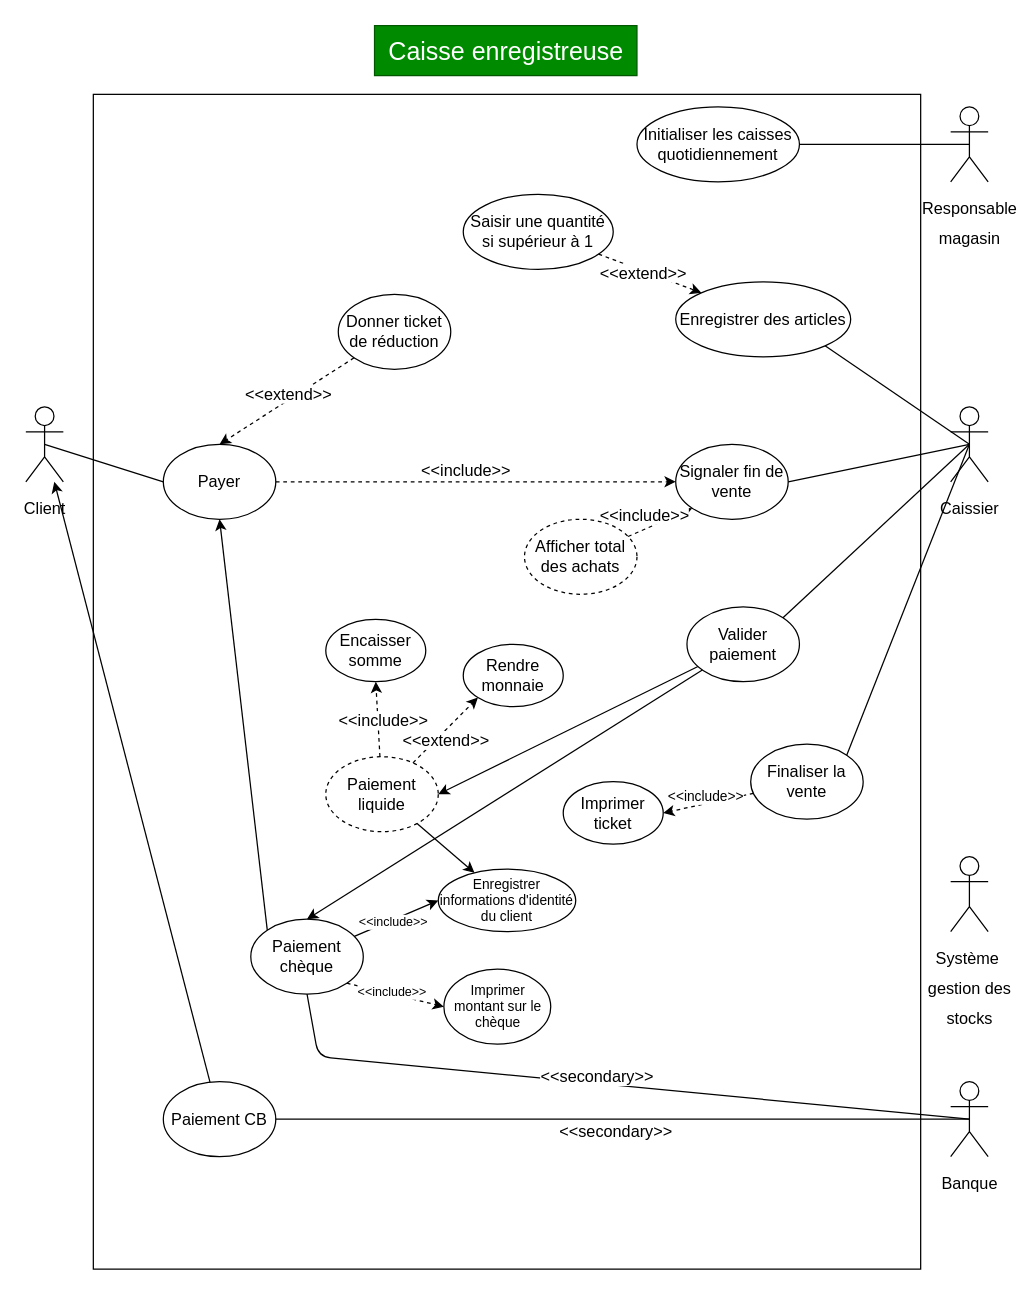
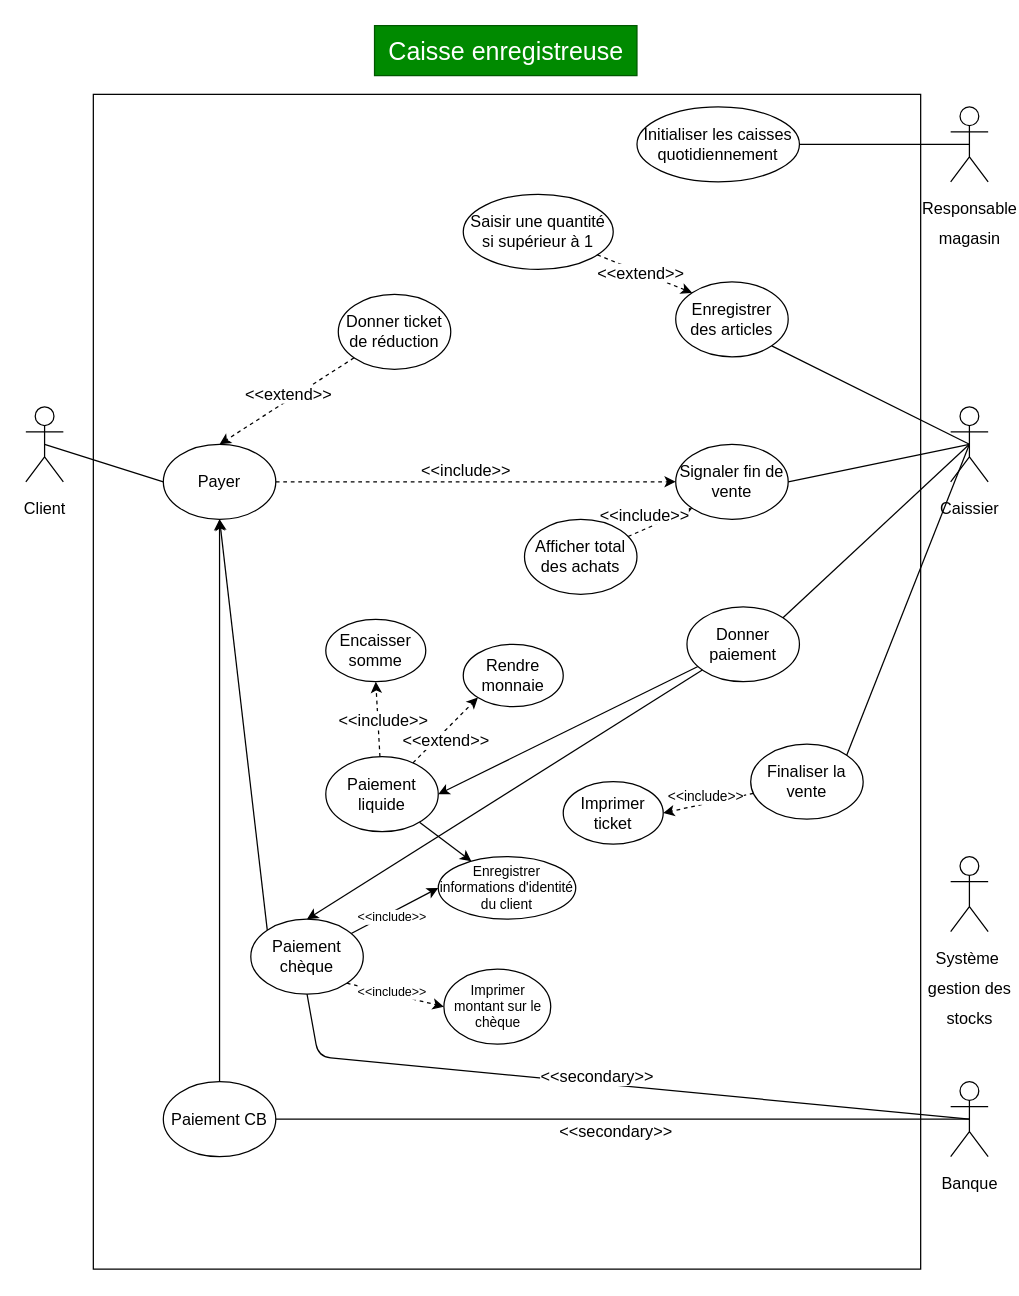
(763, 319) -> (732, 319)
(581, 557) -> (581, 557)
(743, 644) -> (743, 644)
(133, 786) -> (219, 812)
(382, 794) -> (382, 794)
(507, 901) -> (507, 888)
